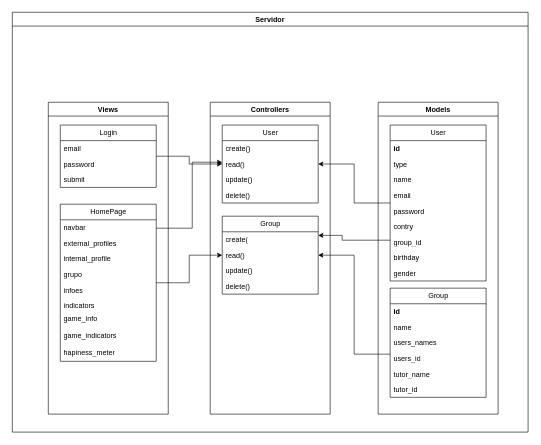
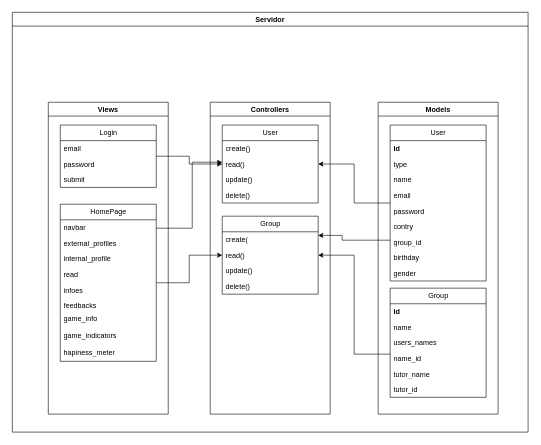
(74, 275) -> (72, 275)
(82, 306) -> (82, 306)
(409, 359) -> (407, 359)
